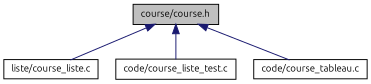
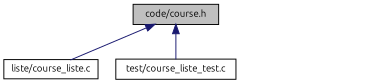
(176, 14) -> (176, 14)
(176, 69) -> (176, 69)
(310, 69) -> none
